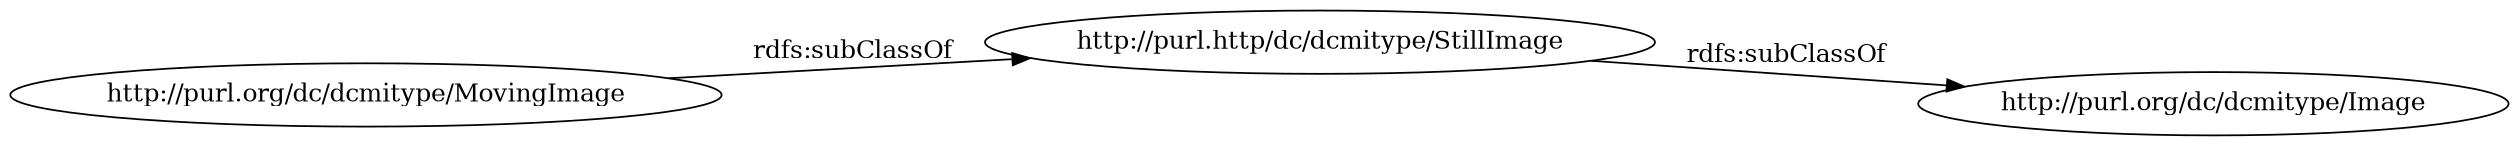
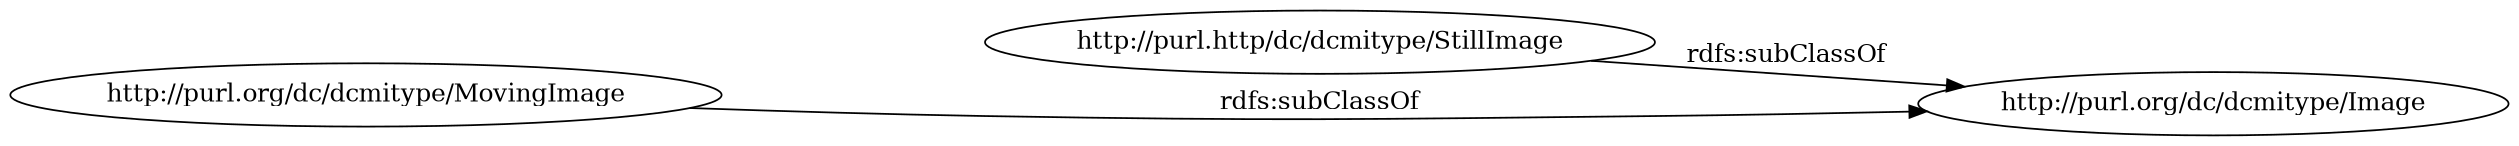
(840, 69) -> (1299, 119)
